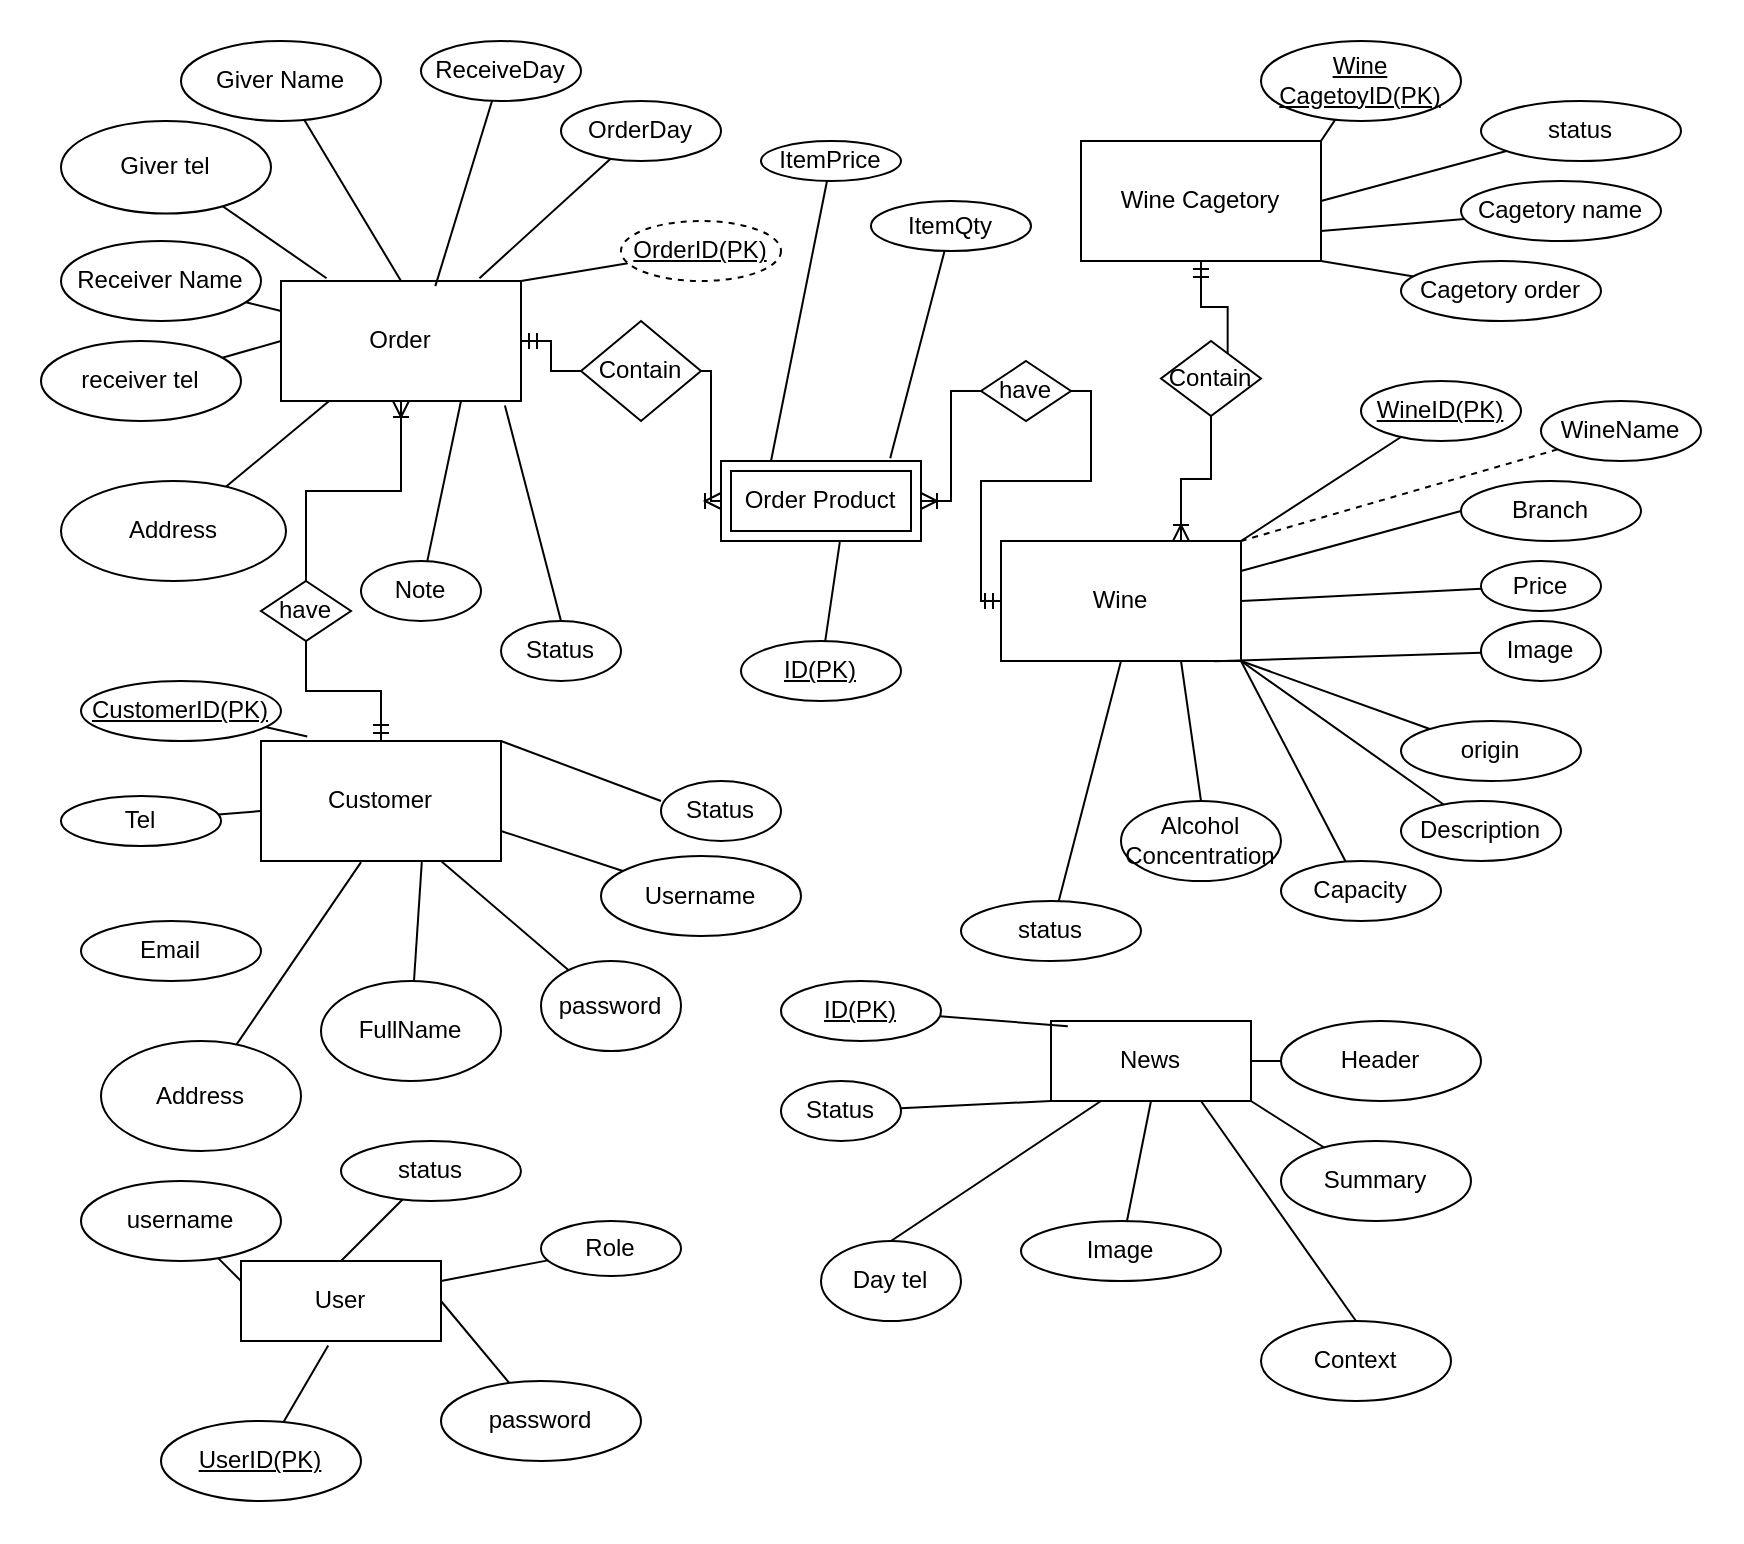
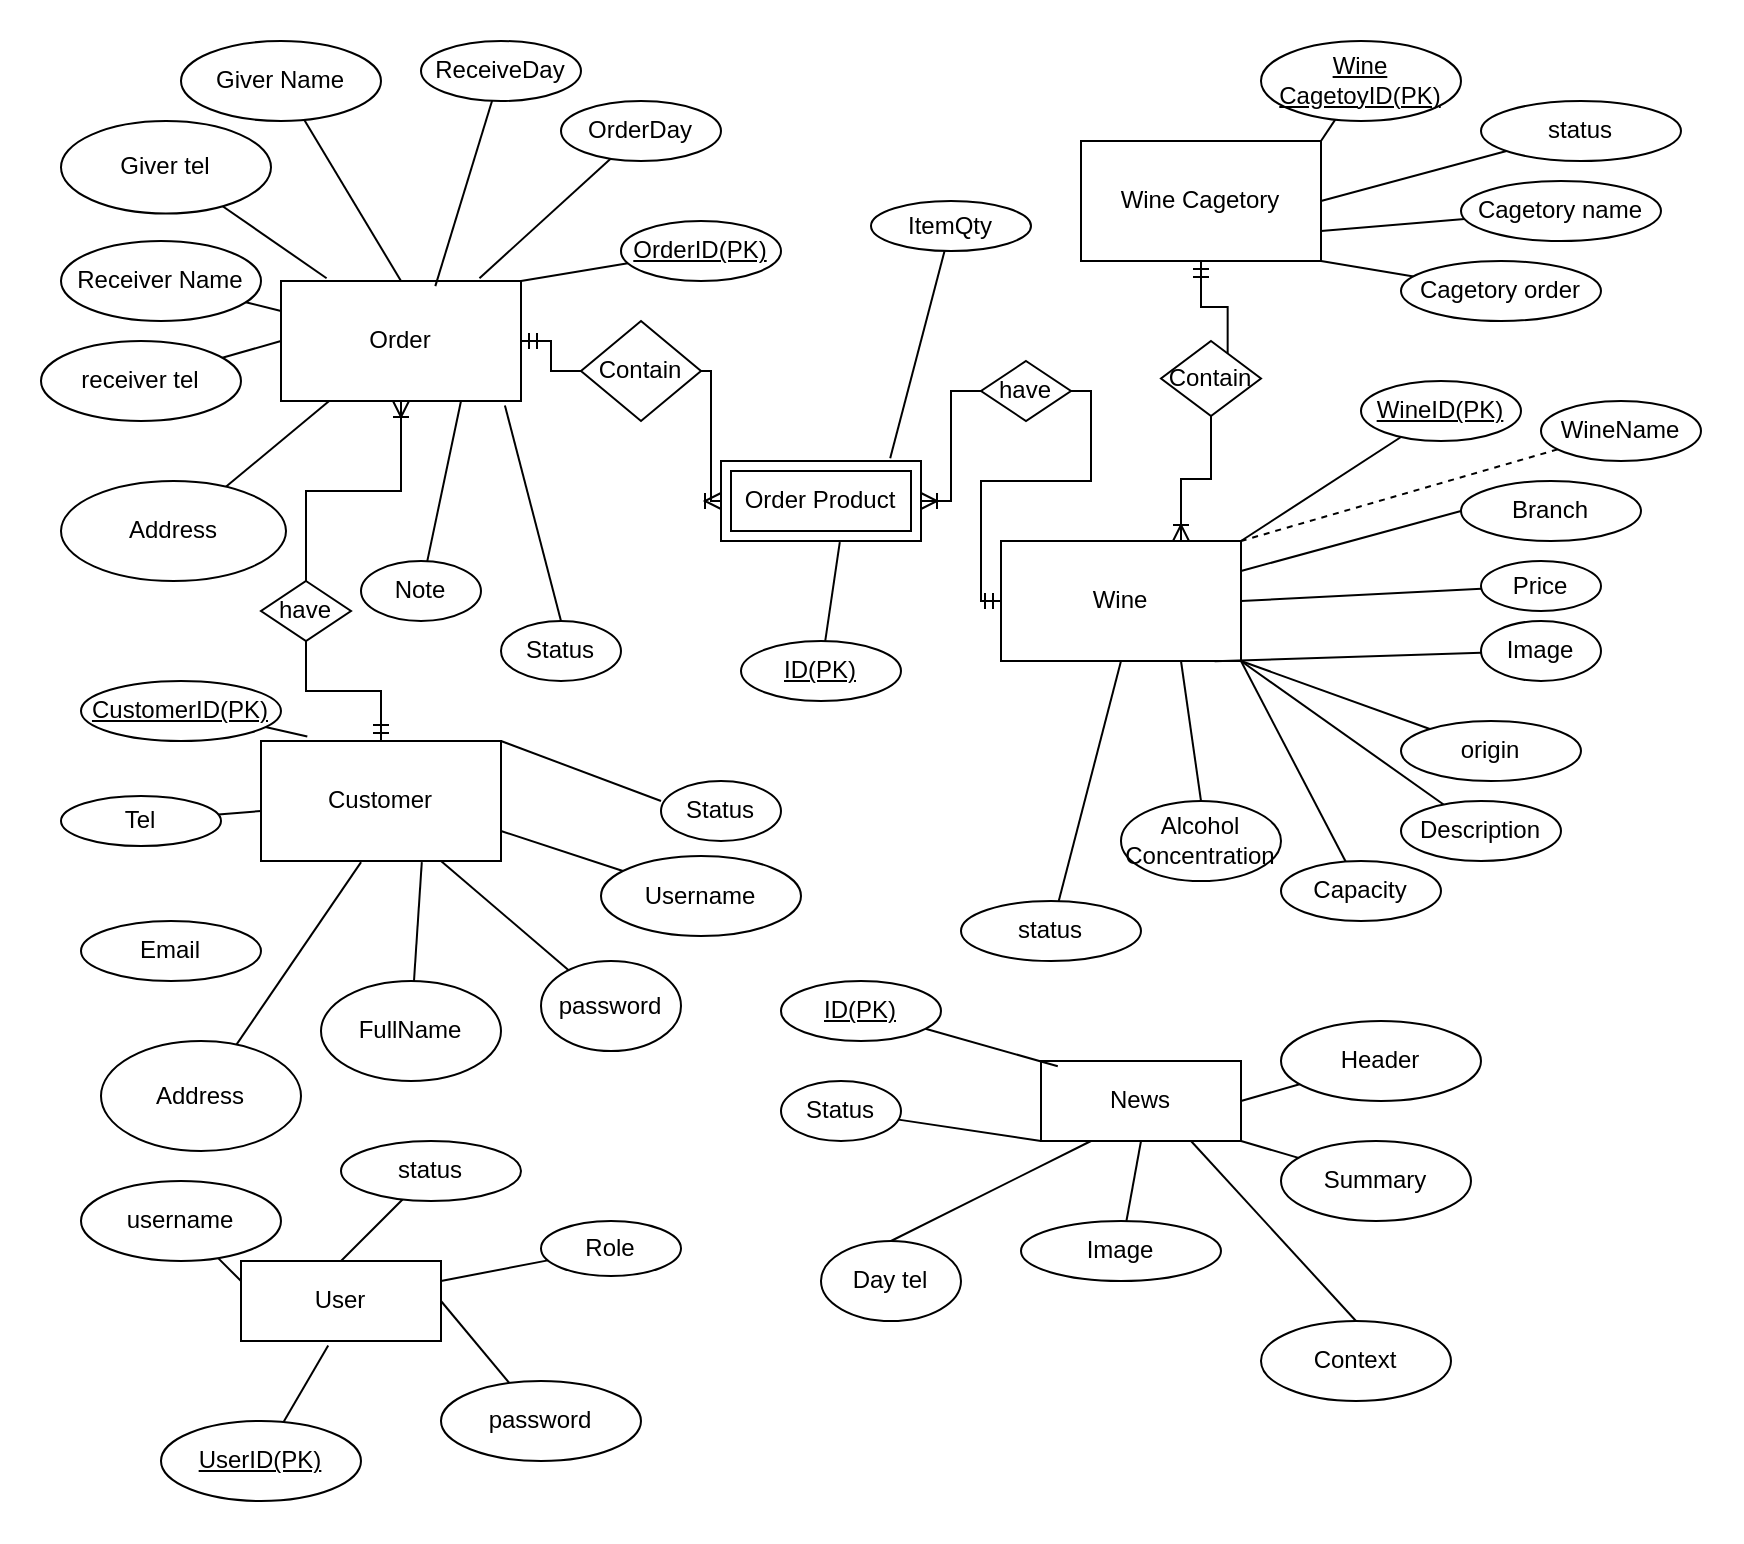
(831, 161) -> none
(701, 251) -> (701, 251)
(799, 320) -> none
(1151, 1061) -> (1141, 1101)
